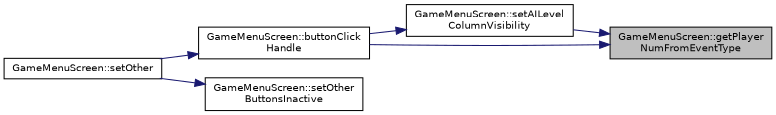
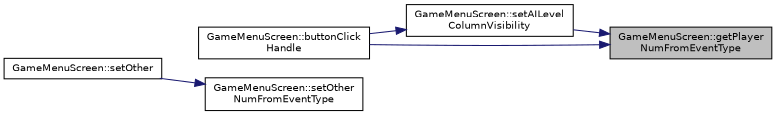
(174, 57) -> none
(284, 94) -> (284, 94)
